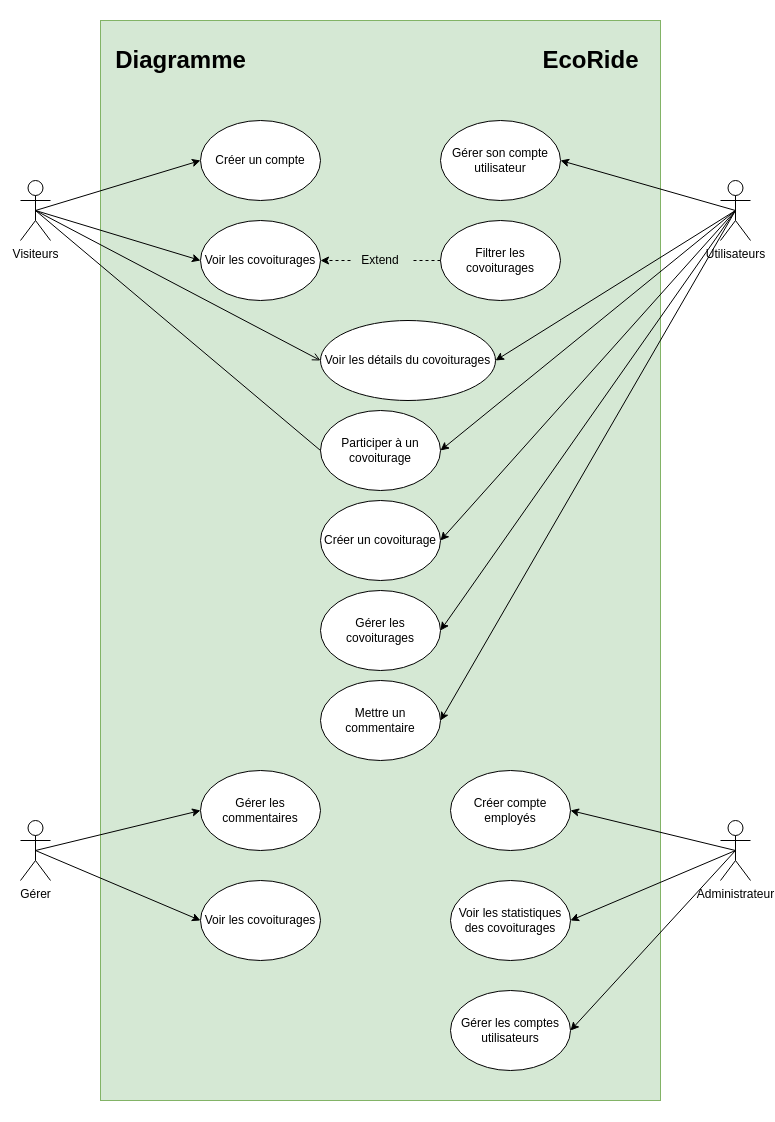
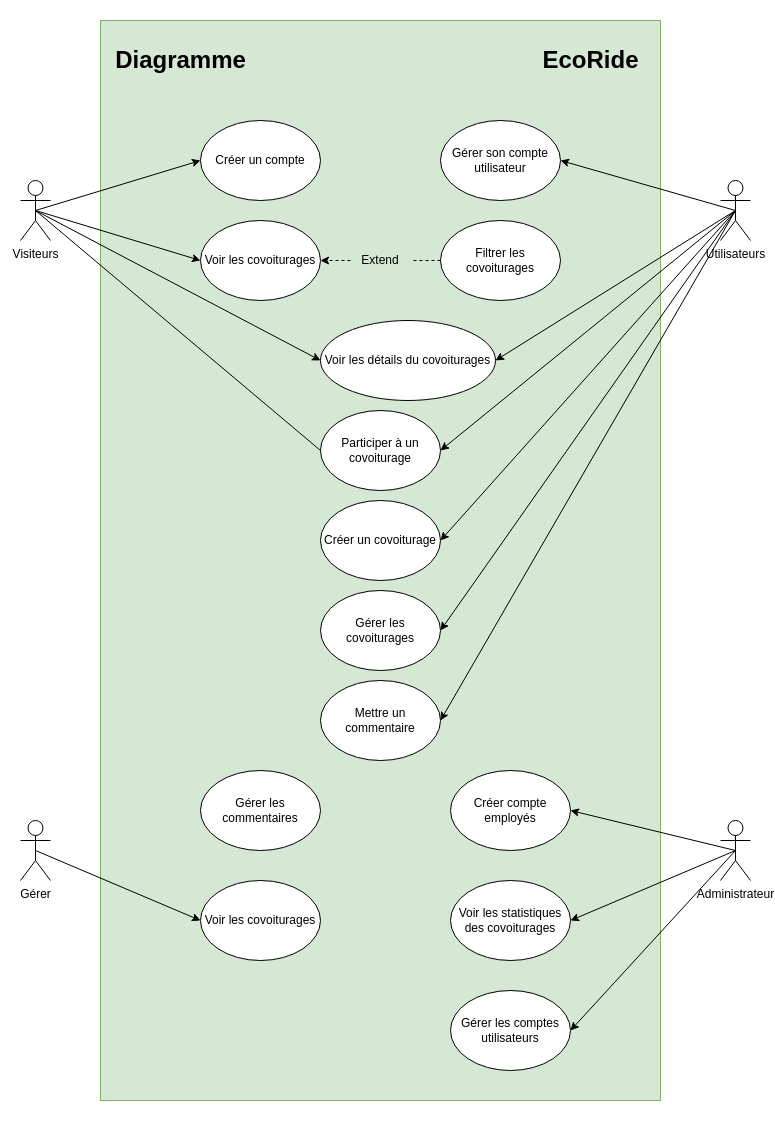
(314, 357) -> (313, 357)
(116, 831) -> none
